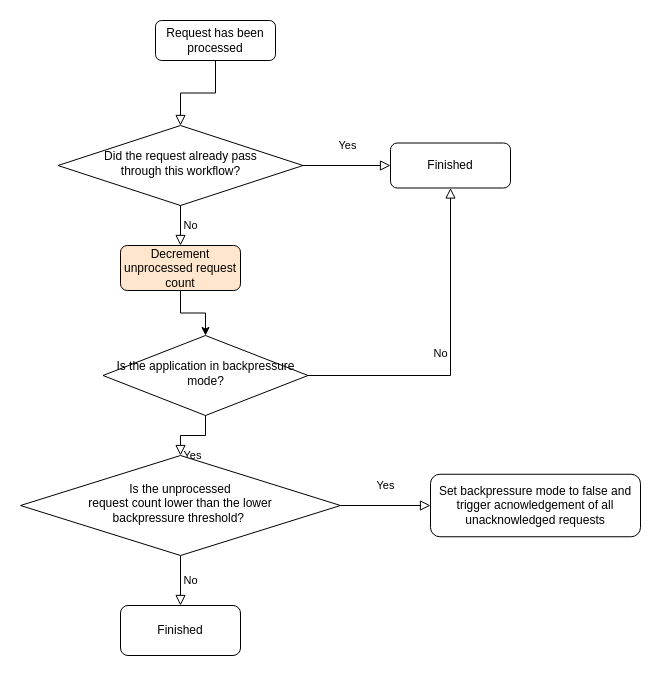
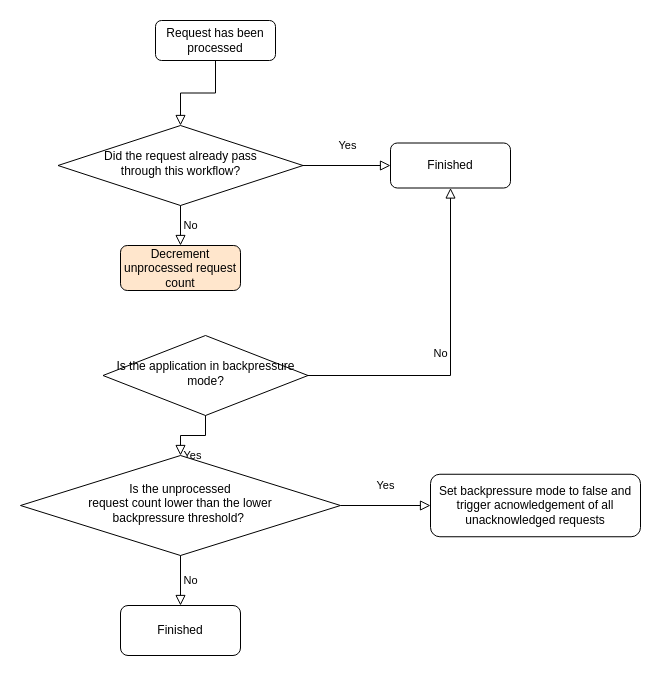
(190, 313) -> none
